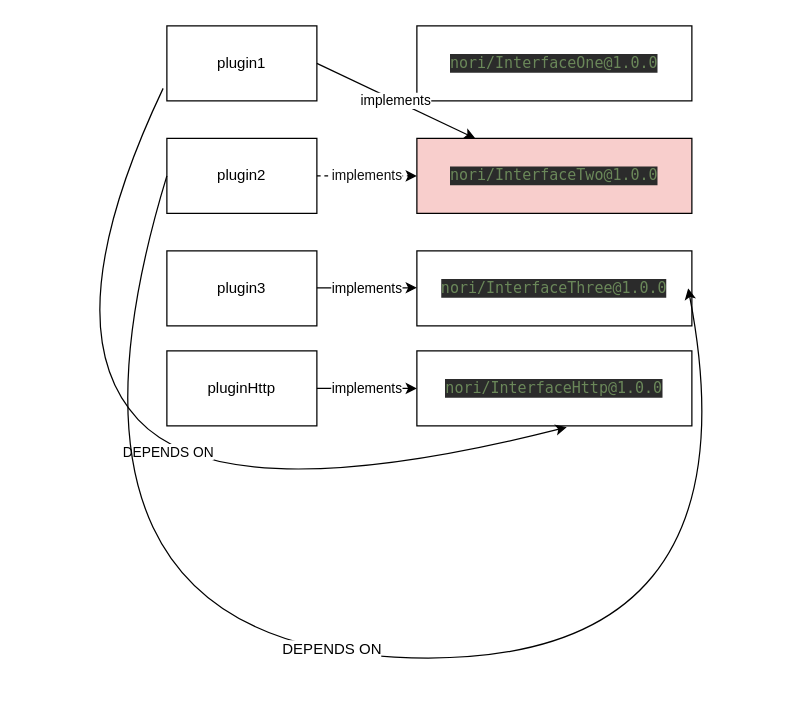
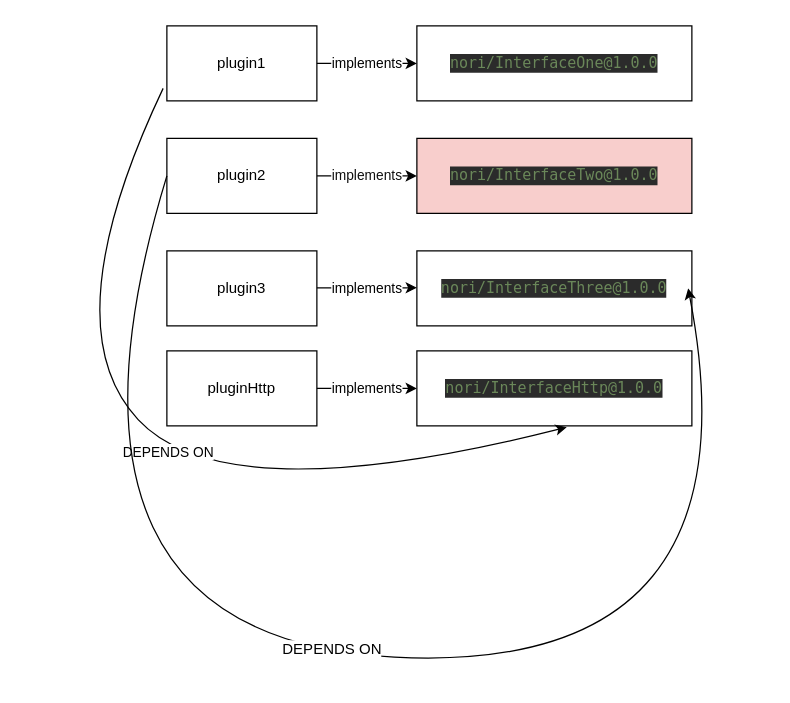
(392, 99) -> (363, 63)
(325, 176) -> (325, 176)
